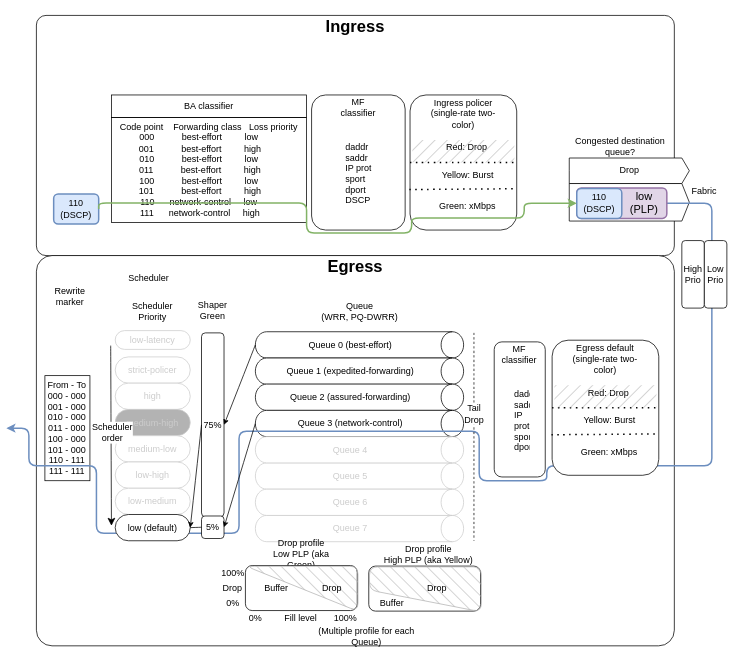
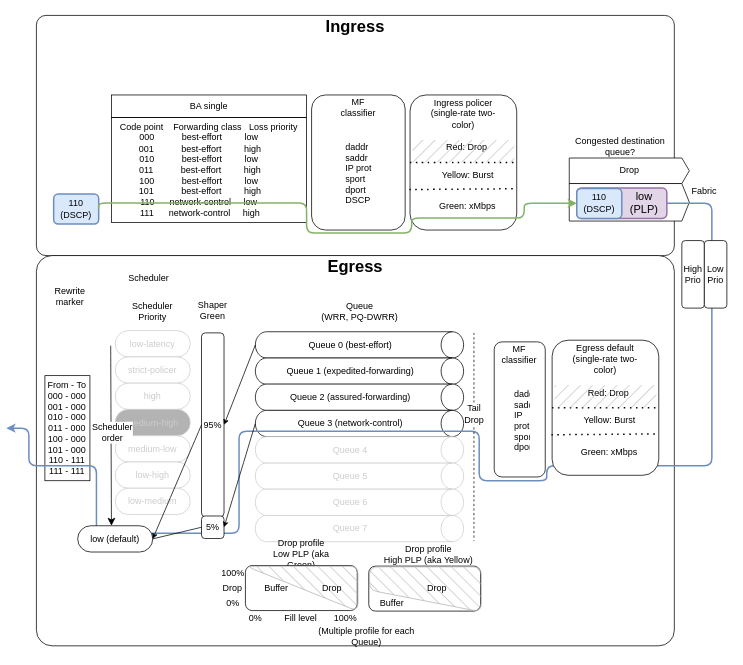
(209, 106) -> (209, 106)
(153, 340) -> (153, 344)
(213, 425) -> (213, 425)
(153, 527) -> (115, 539)
